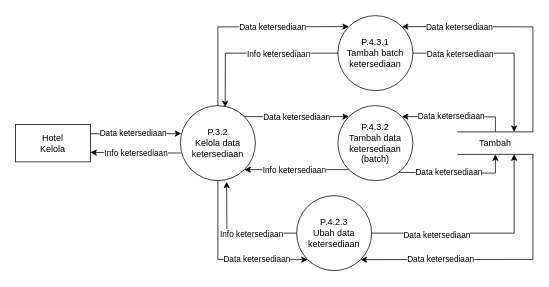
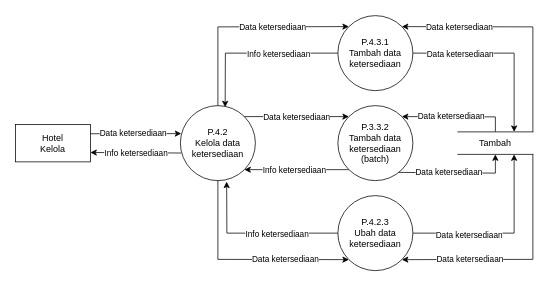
(375, 53) -> (375, 53)
(218, 143) -> (218, 143)
(375, 143) -> (375, 143)
(334, 233) -> (375, 233)
